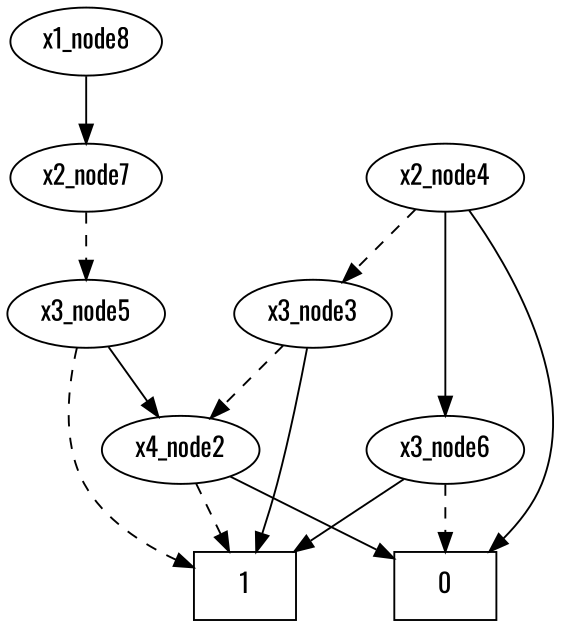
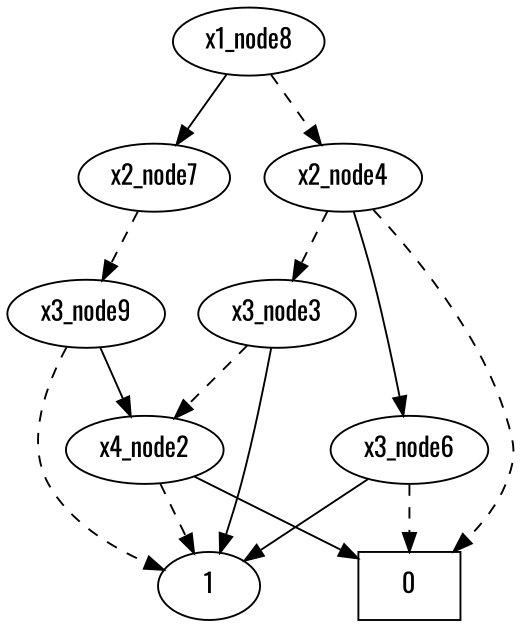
none -> (290, 102)
(86, 314) -> (86, 314)
(547, 372) -> (485, 365)
(245, 586) -> (209, 586)
